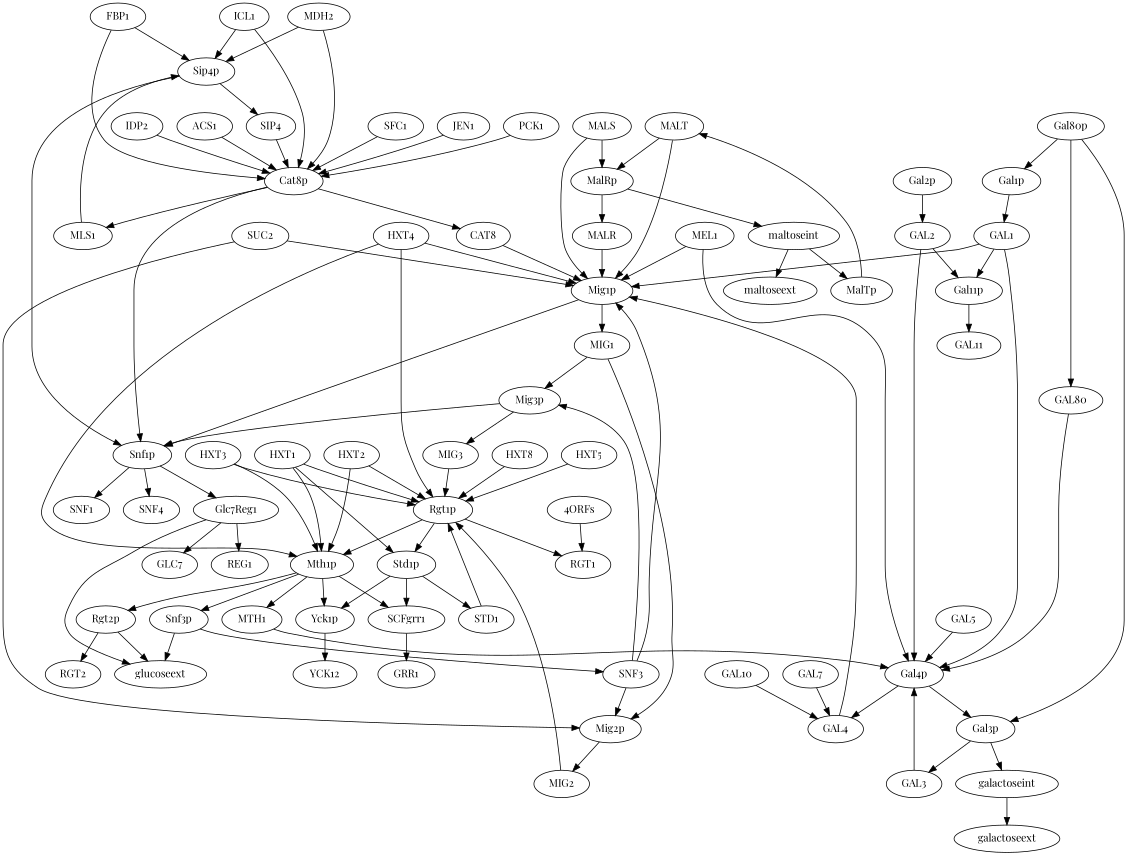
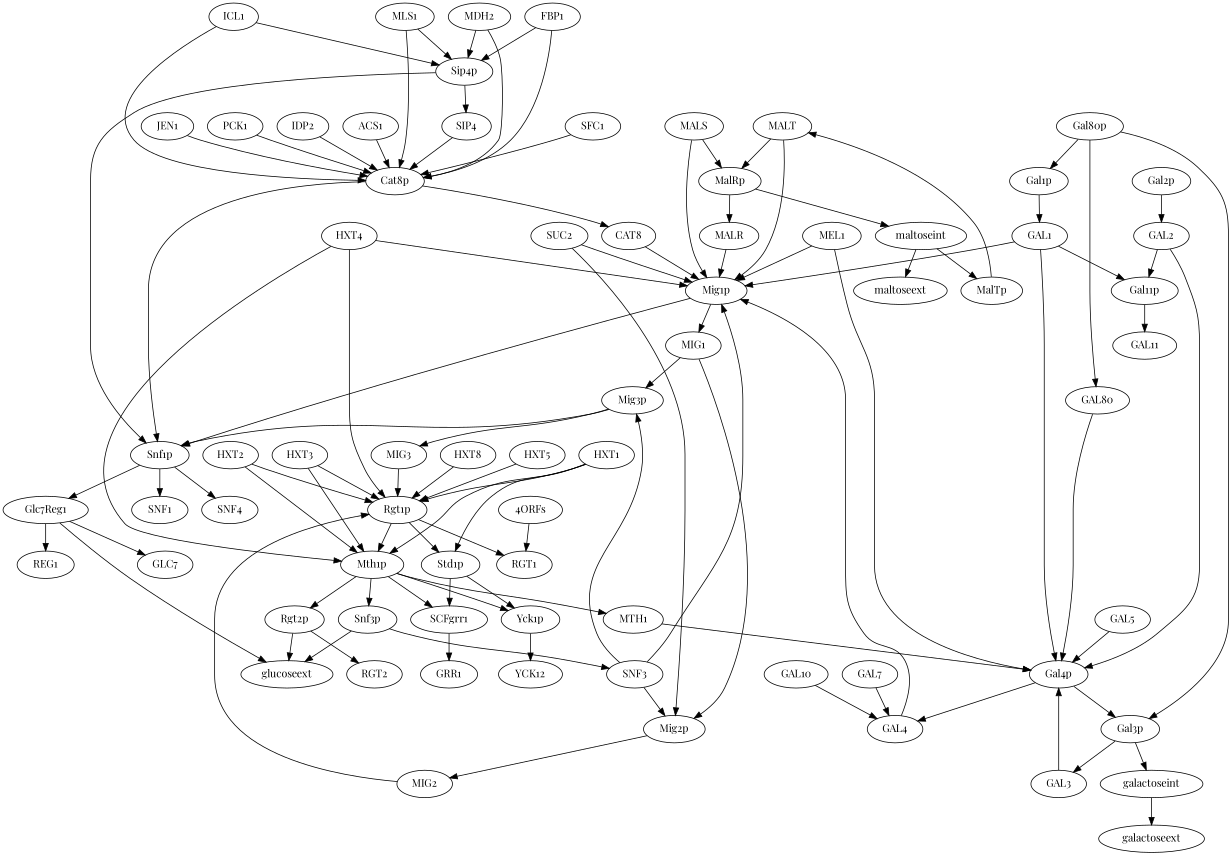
(190, 205) -> (409, 96)
(486, 620) -> none
